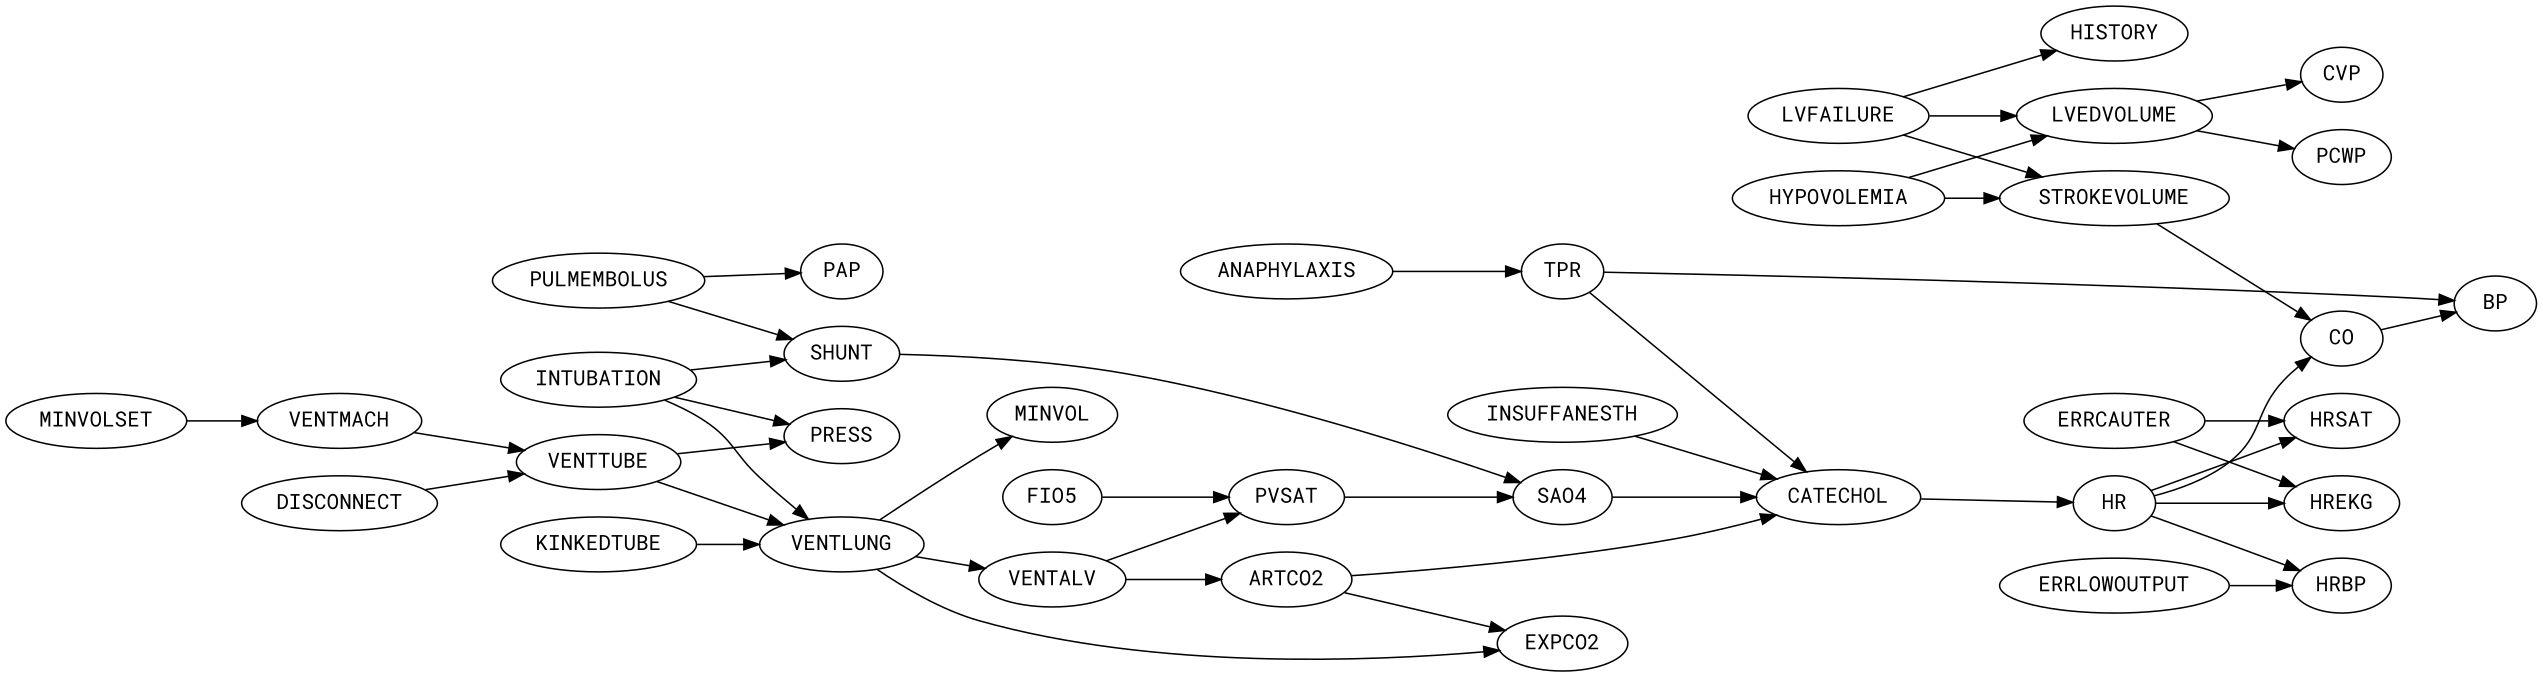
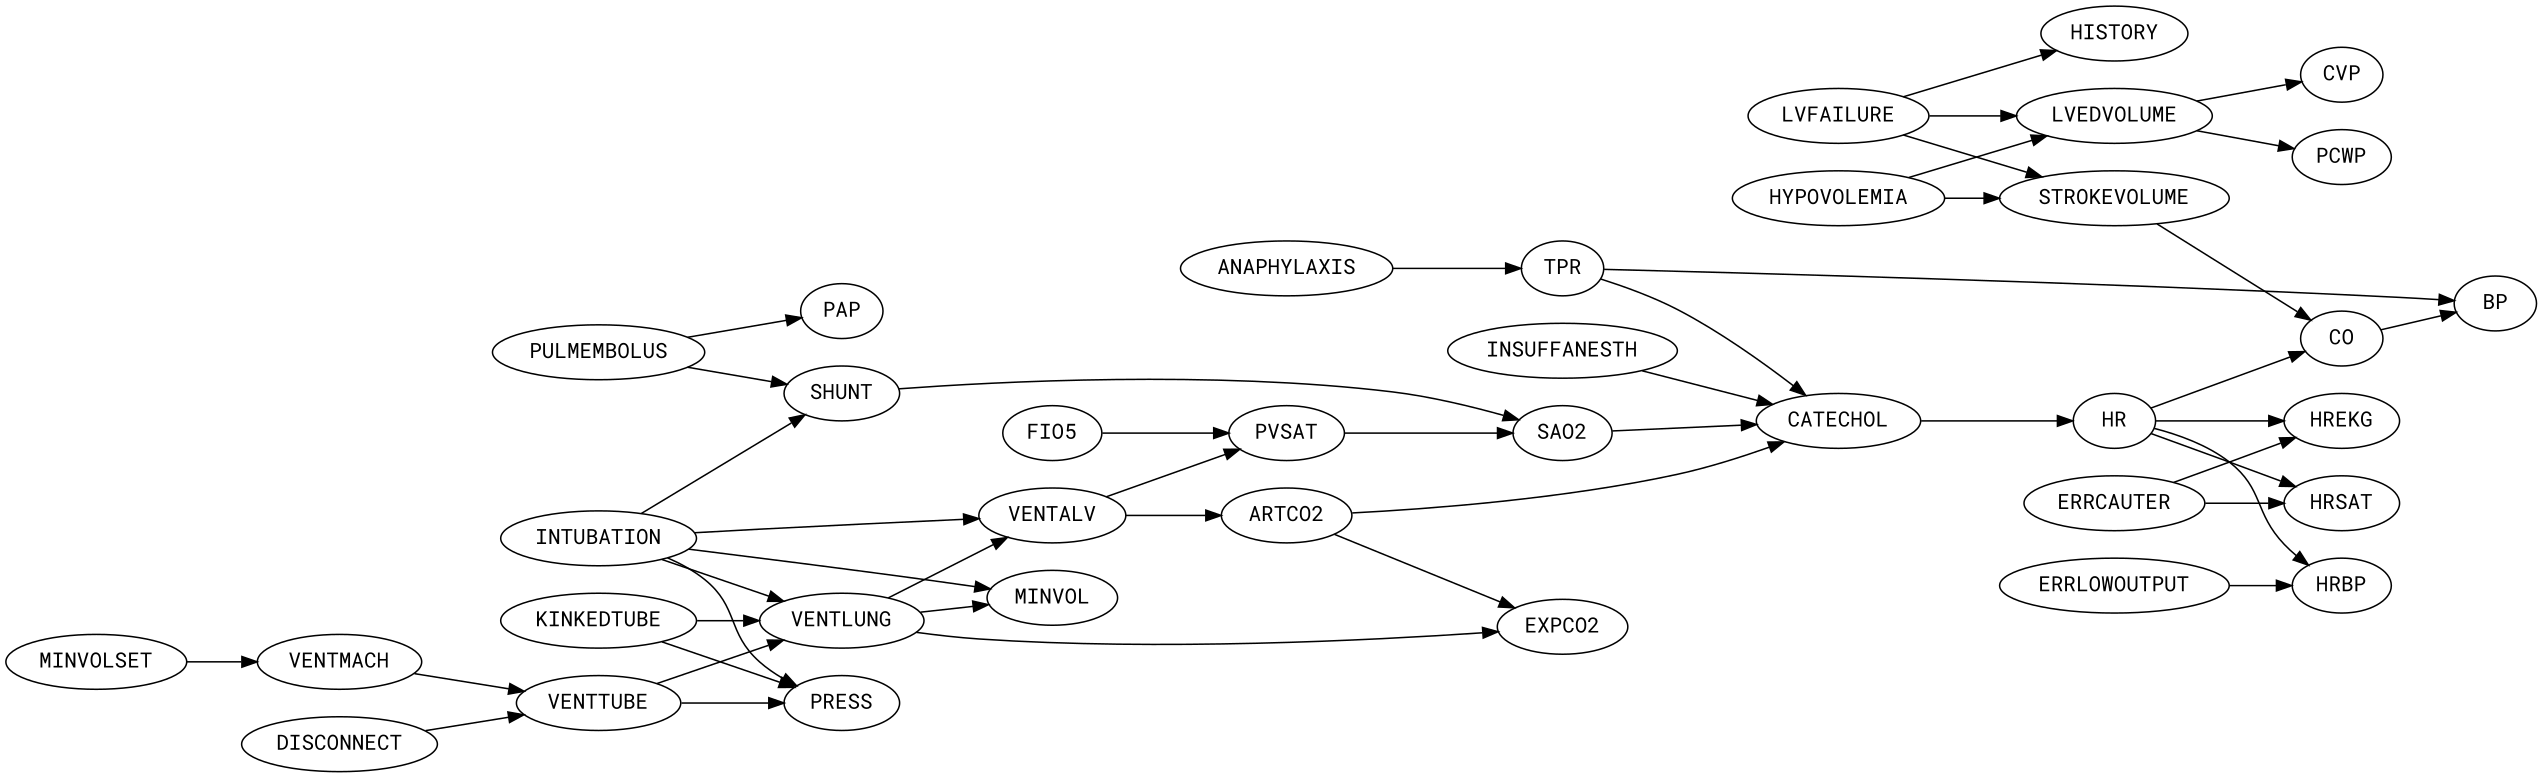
(1563, 497) -> (1563, 433)
none -> (829, 526)
none -> (832, 567)
none -> (736, 667)
